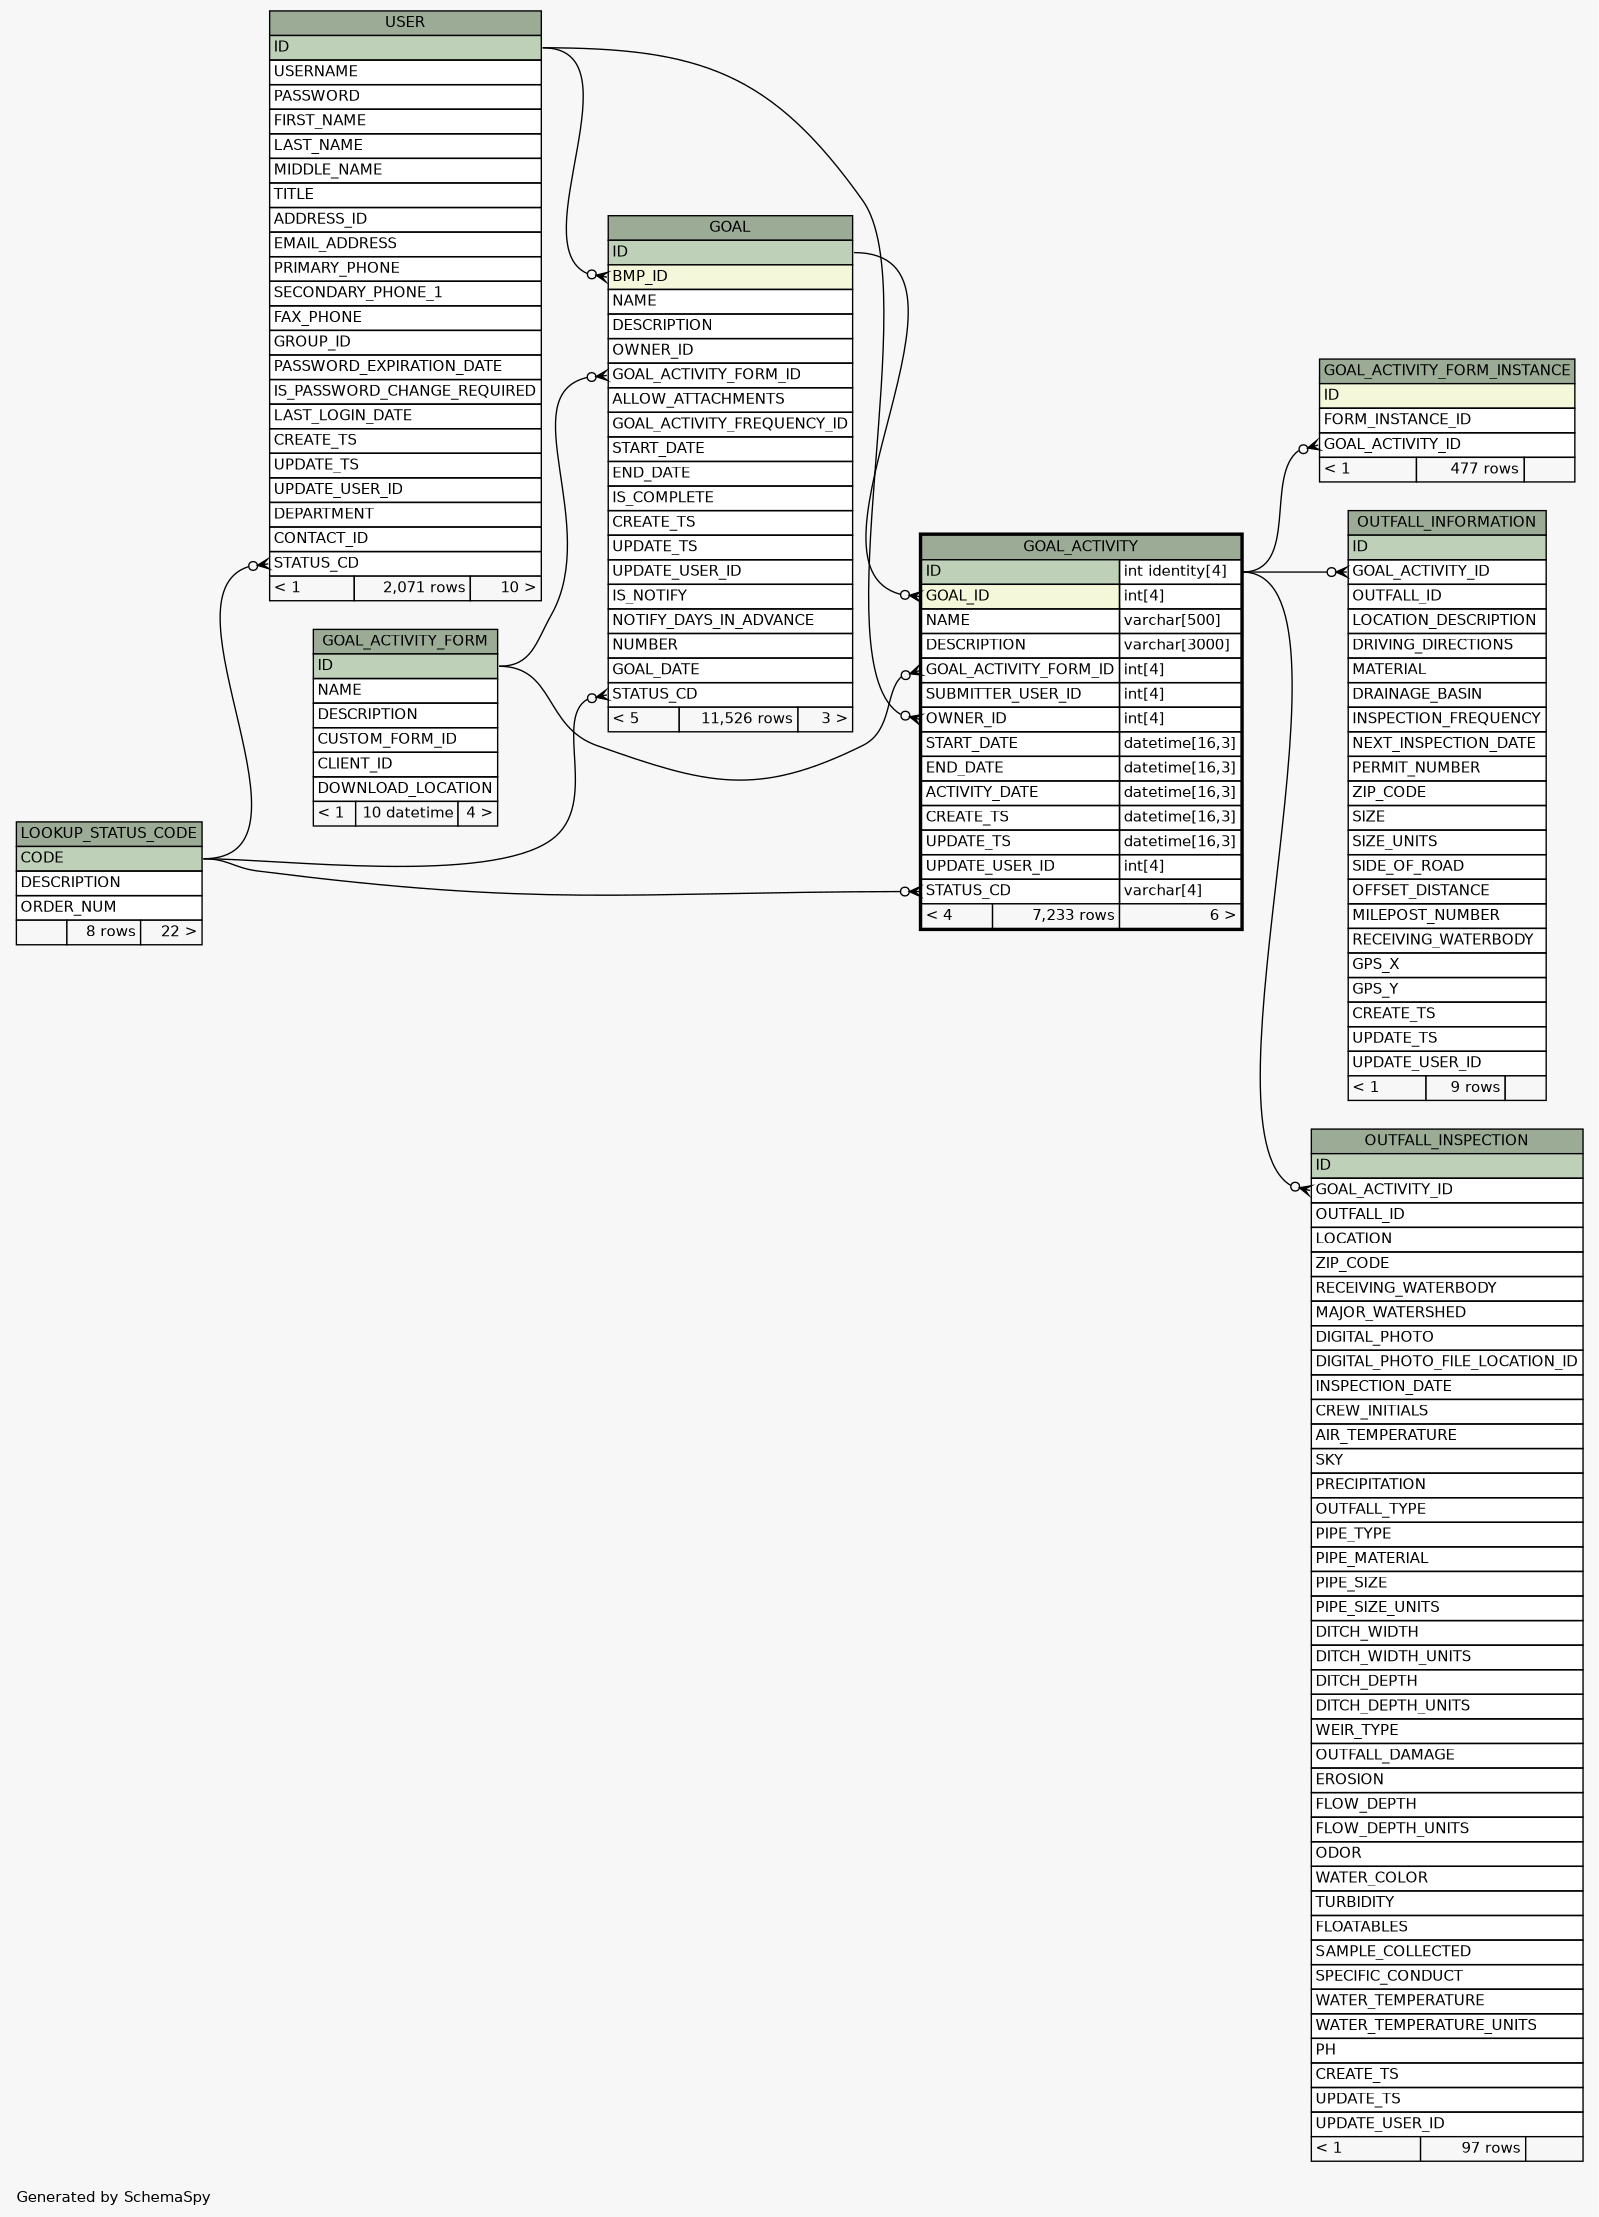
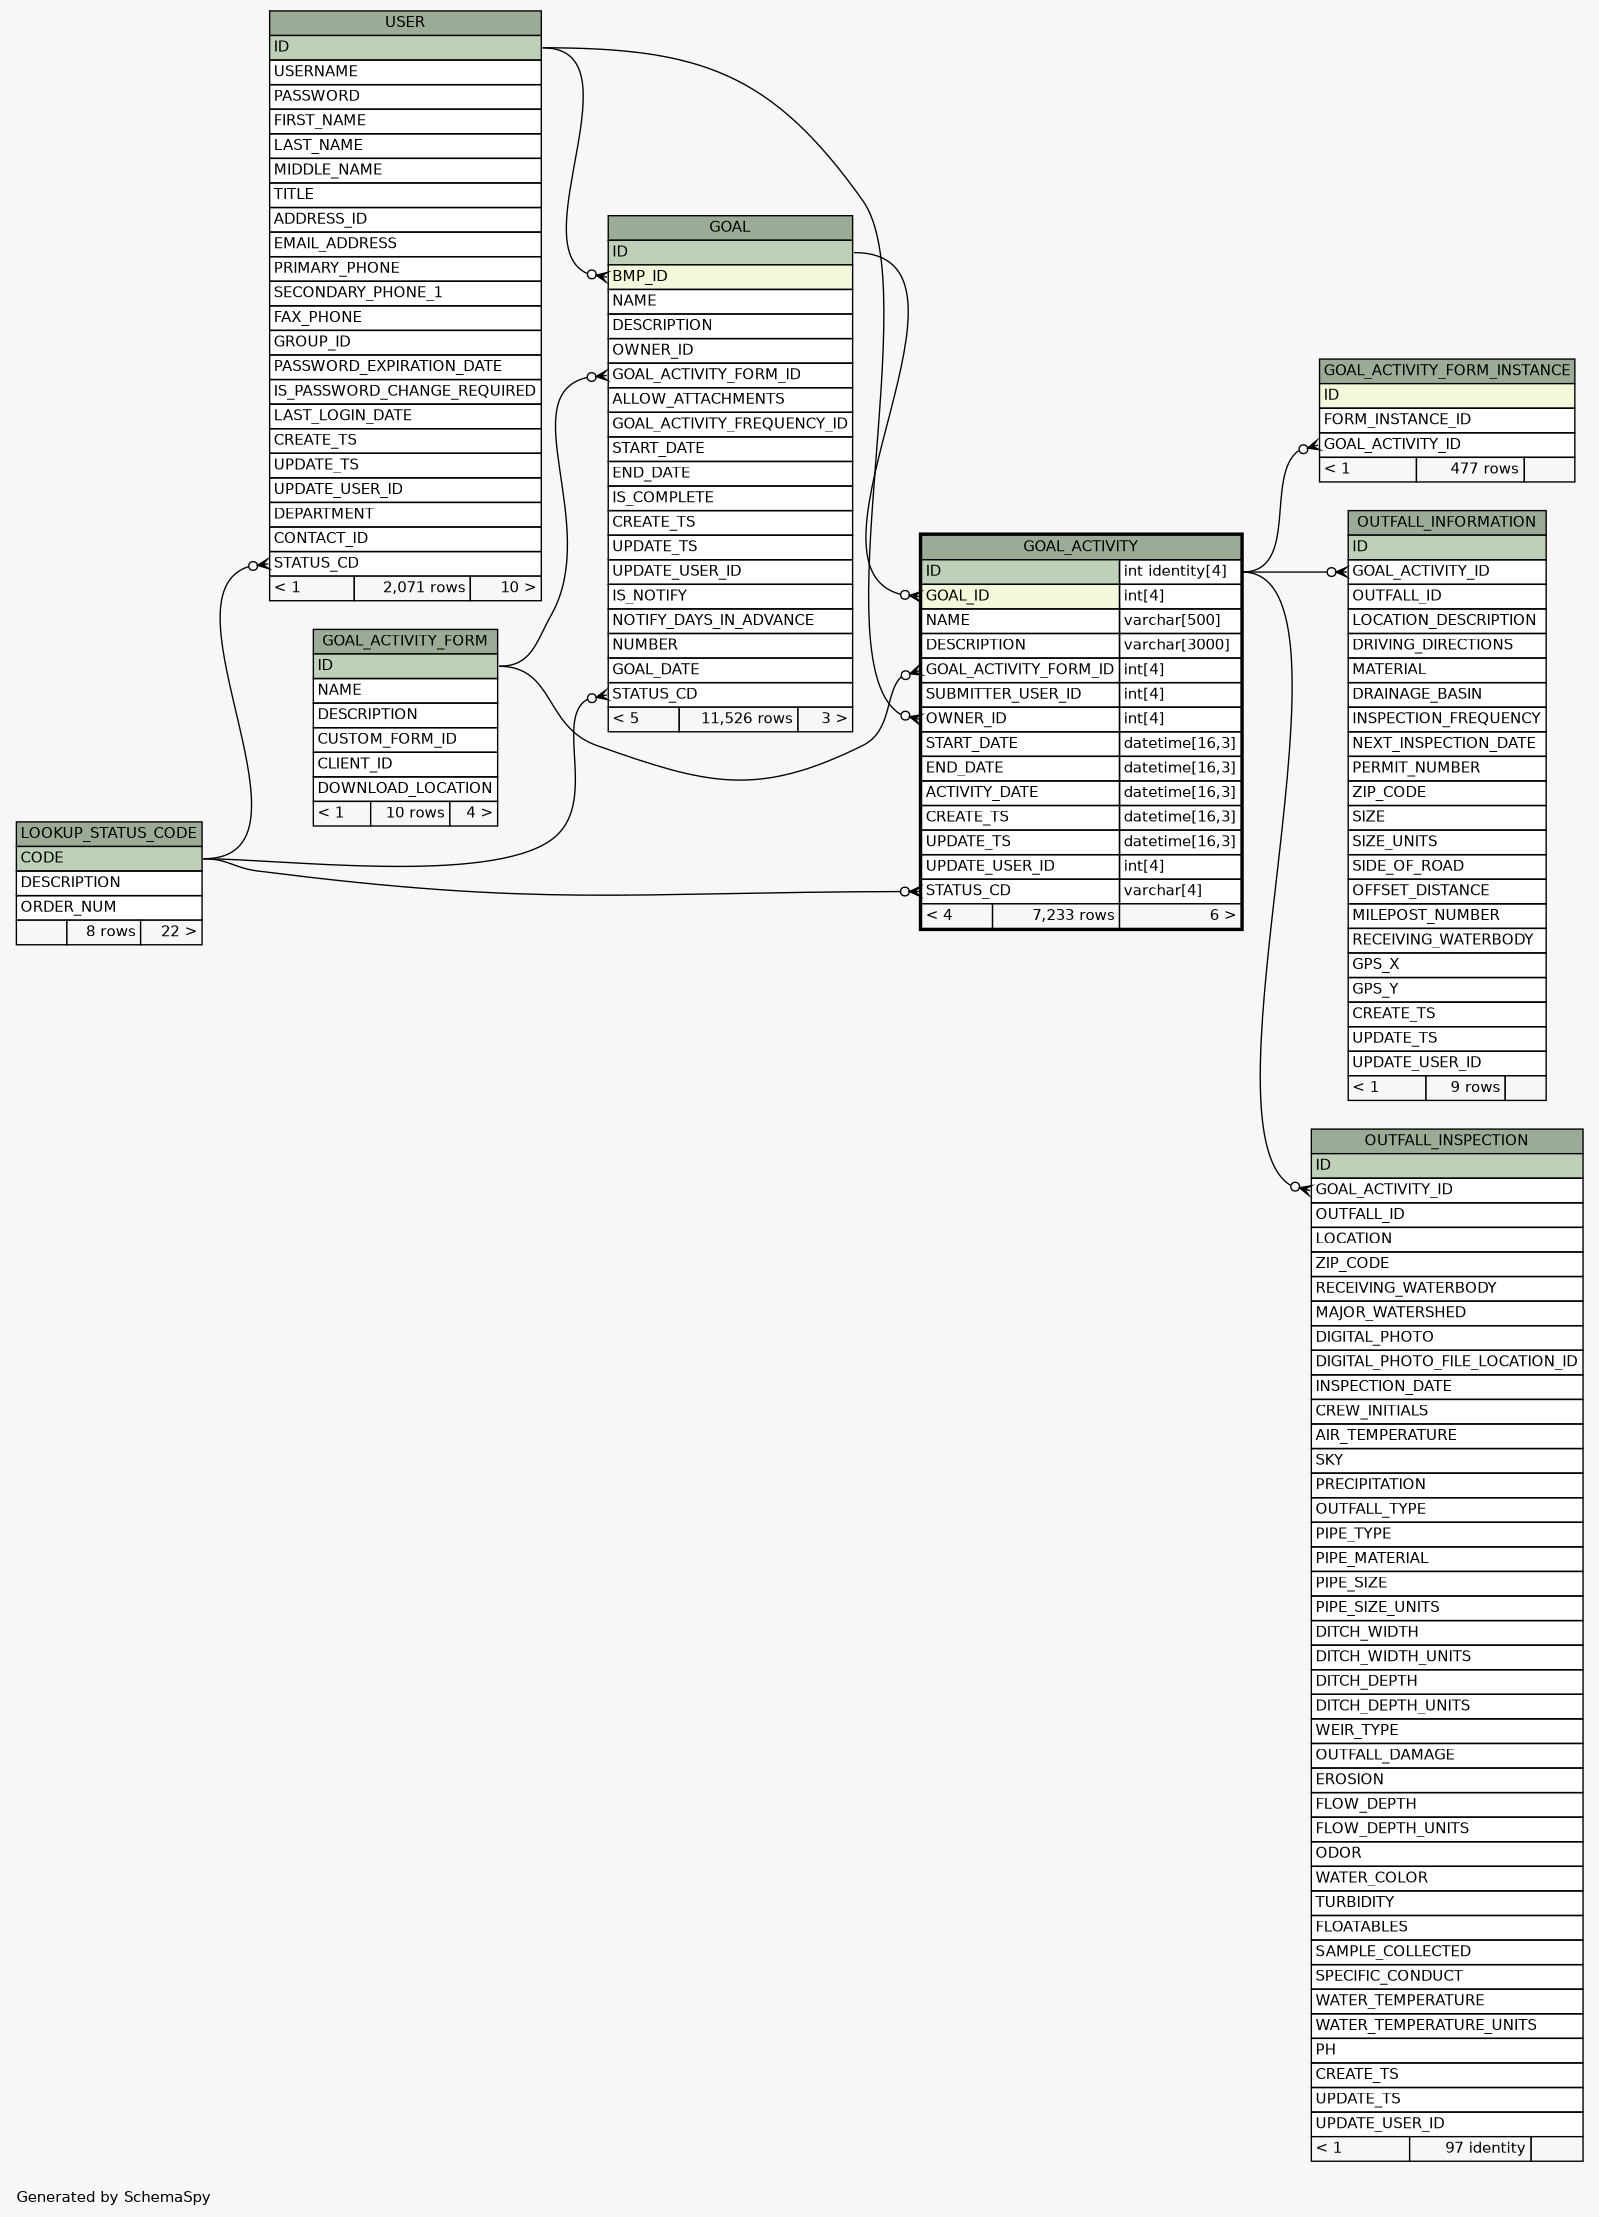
(408, 813) -> (416, 813)
(1492, 2148) -> (1486, 2148)
